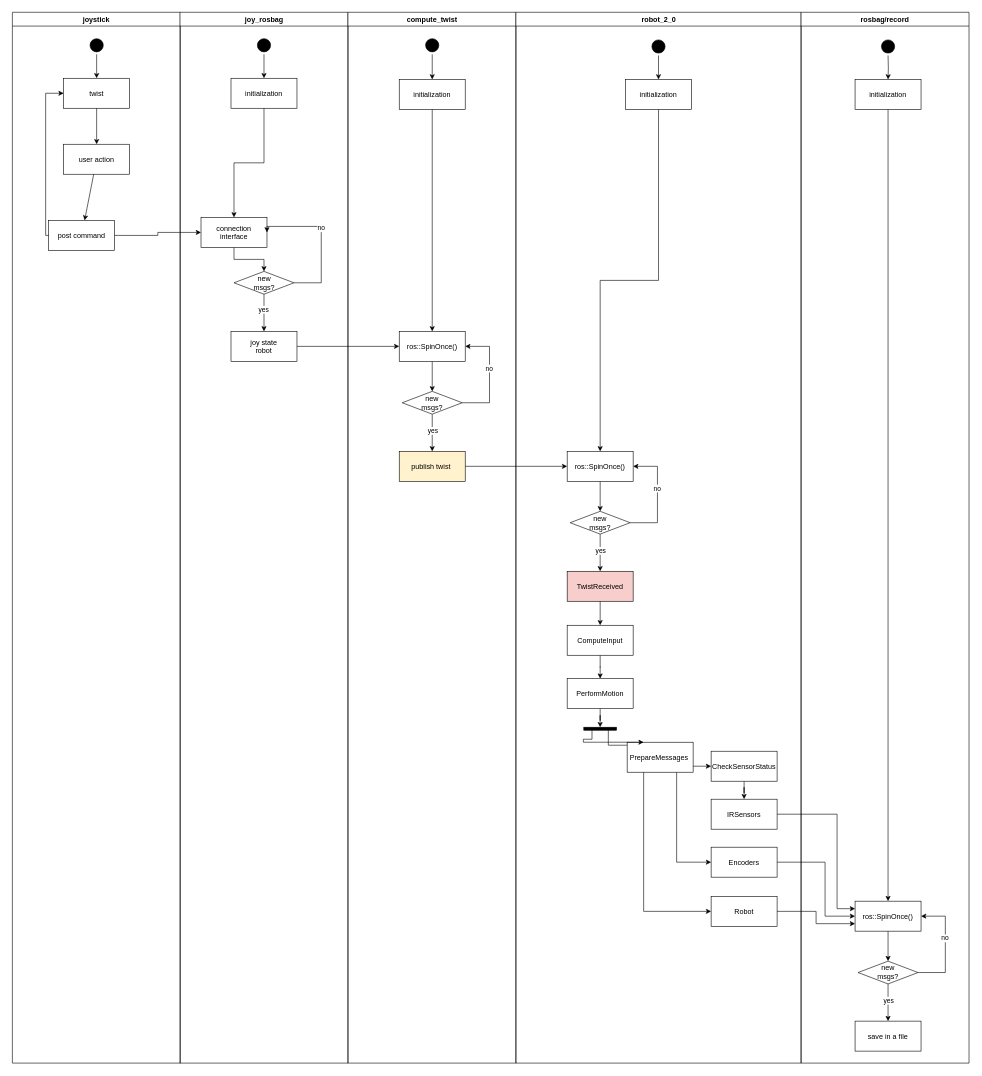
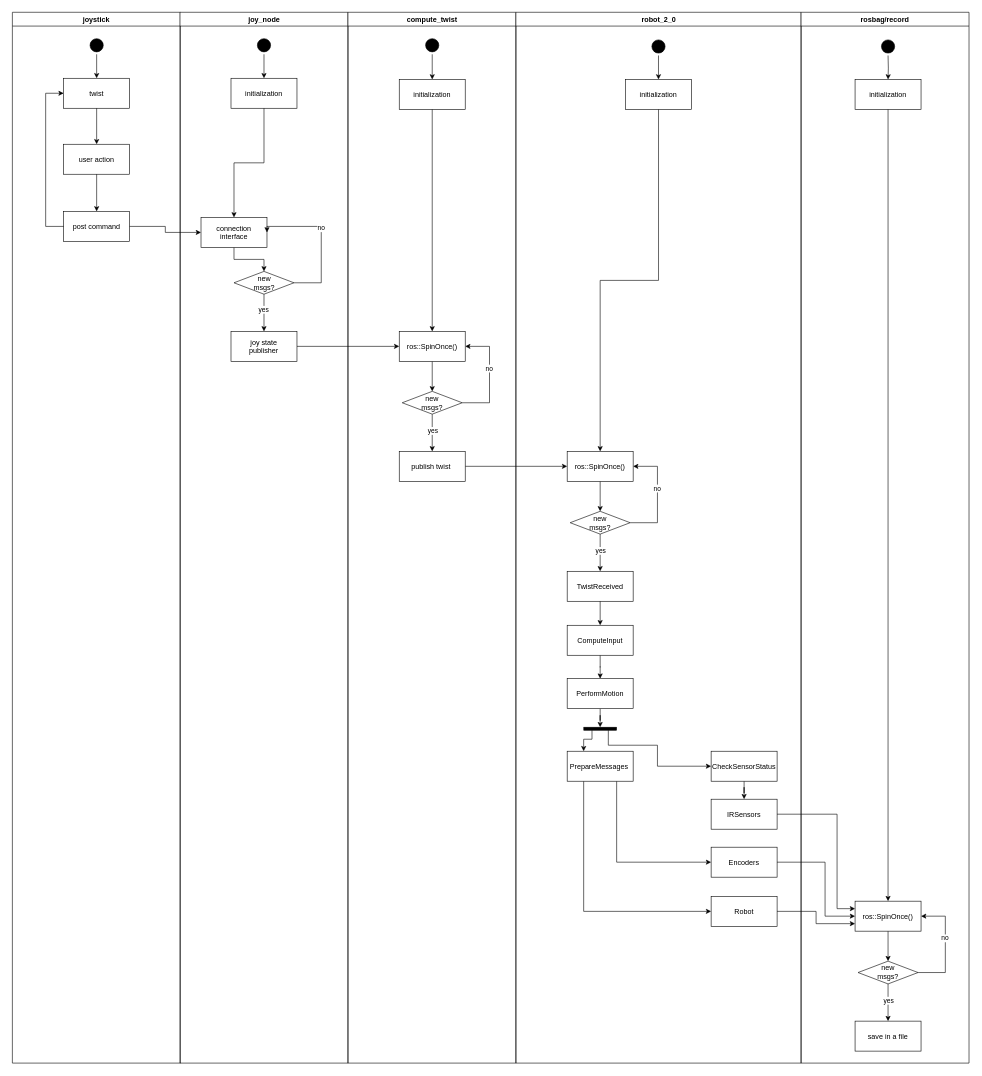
(264, 20) -> (264, 20)
(82, 236) -> (97, 227)
(264, 343) -> (264, 343)
(432, 467) -> (432, 467)
(600, 587) -> (600, 587)
(660, 758) -> (600, 767)
